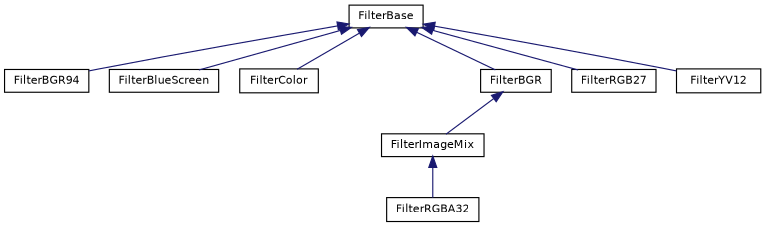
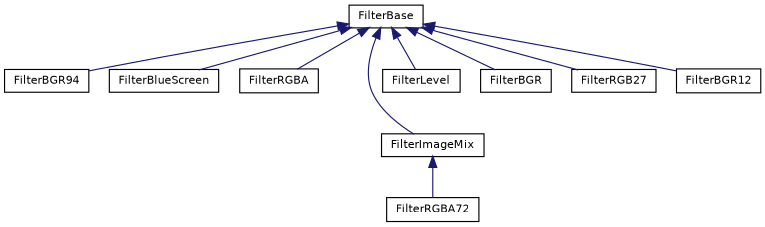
(279, 81) -> (279, 81)
none -> (421, 81)
(719, 81) -> (719, 81)
(470, 116) -> (373, 94)
(433, 210) -> (433, 210)
